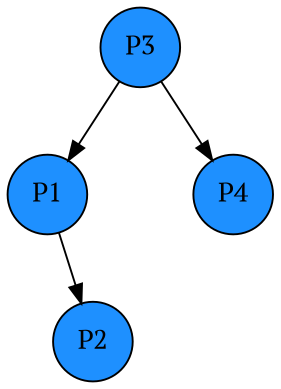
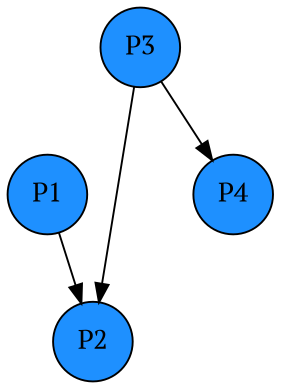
(99, 113) -> (118, 185)
